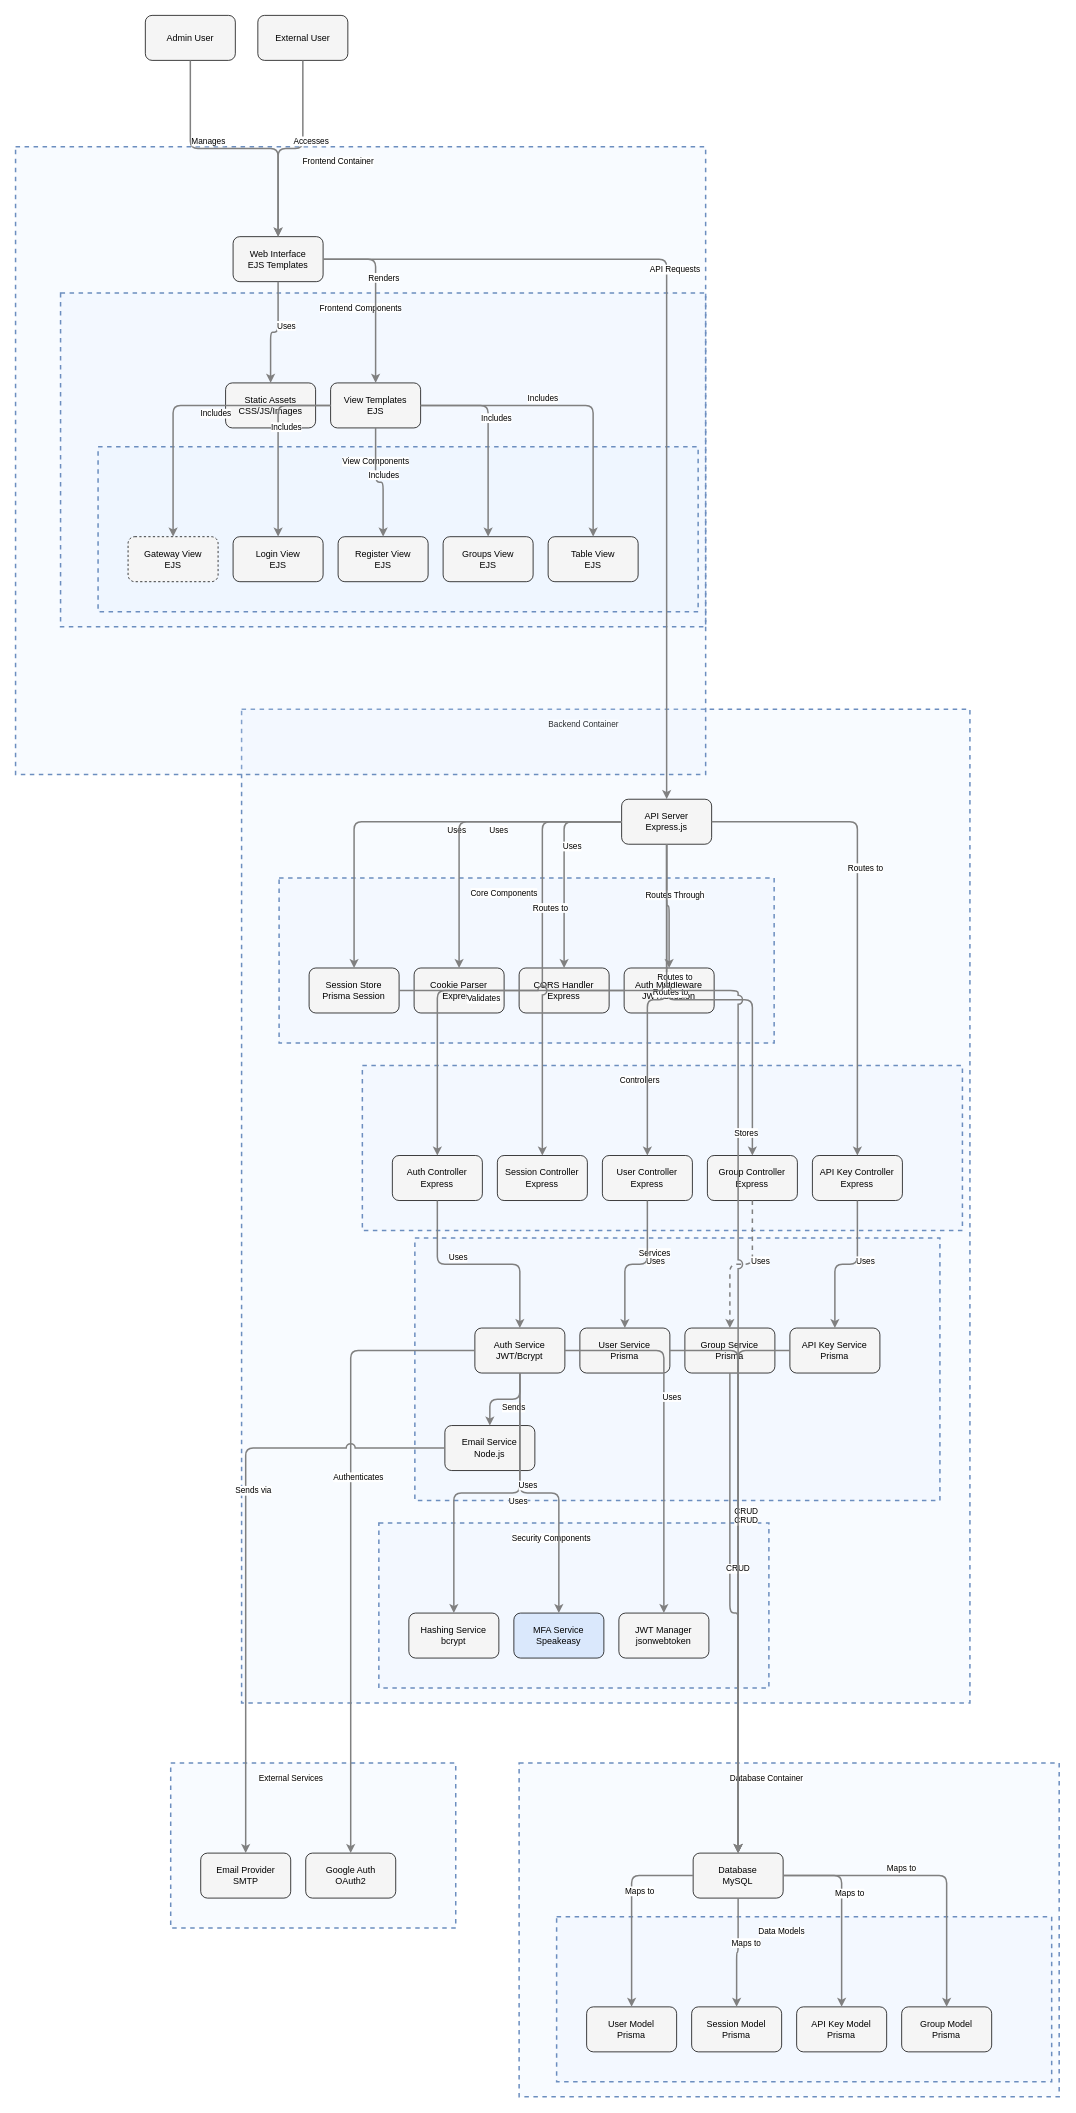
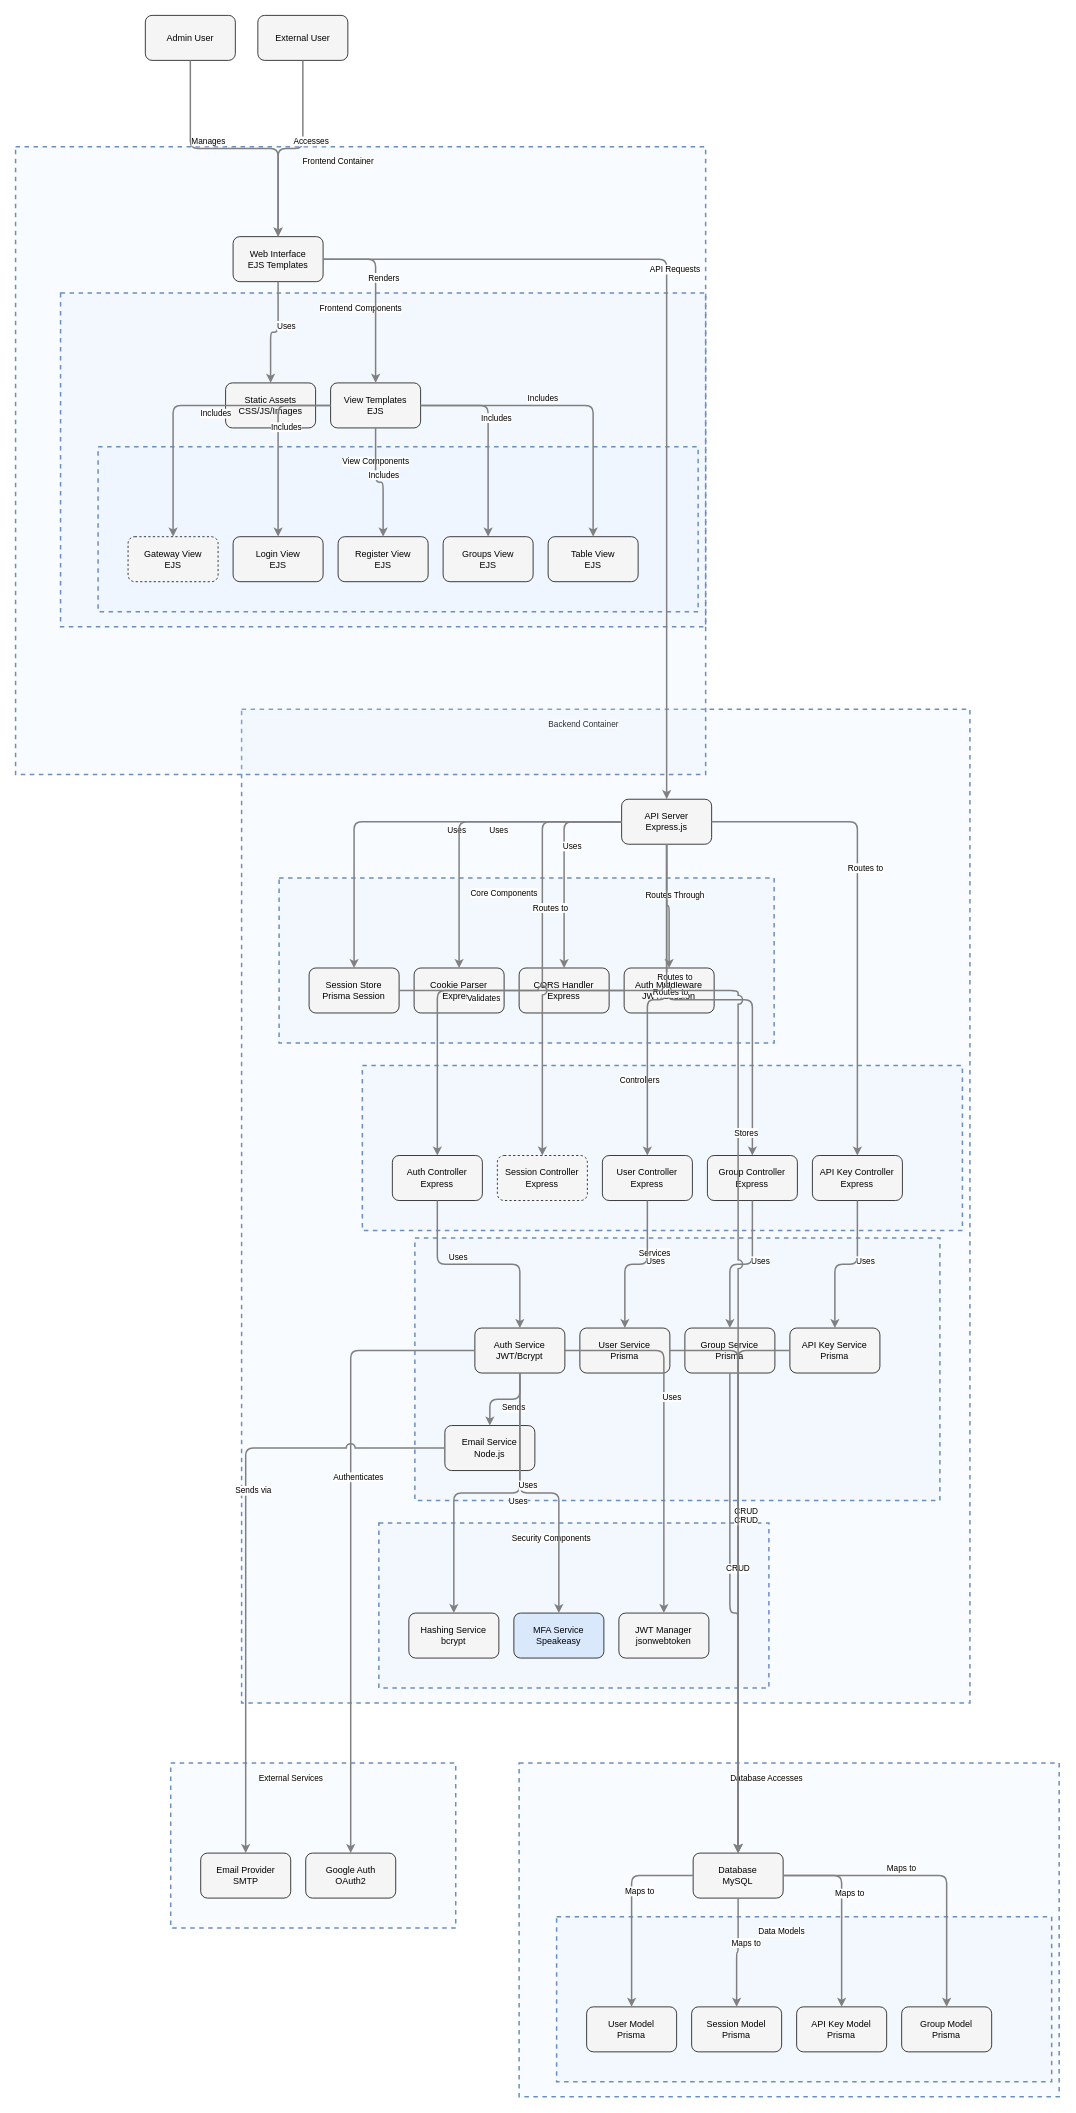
(542, 1178) -> (542, 1178)
(744, 1264) -> (744, 1264)
(767, 1778) -> (767, 1778)
